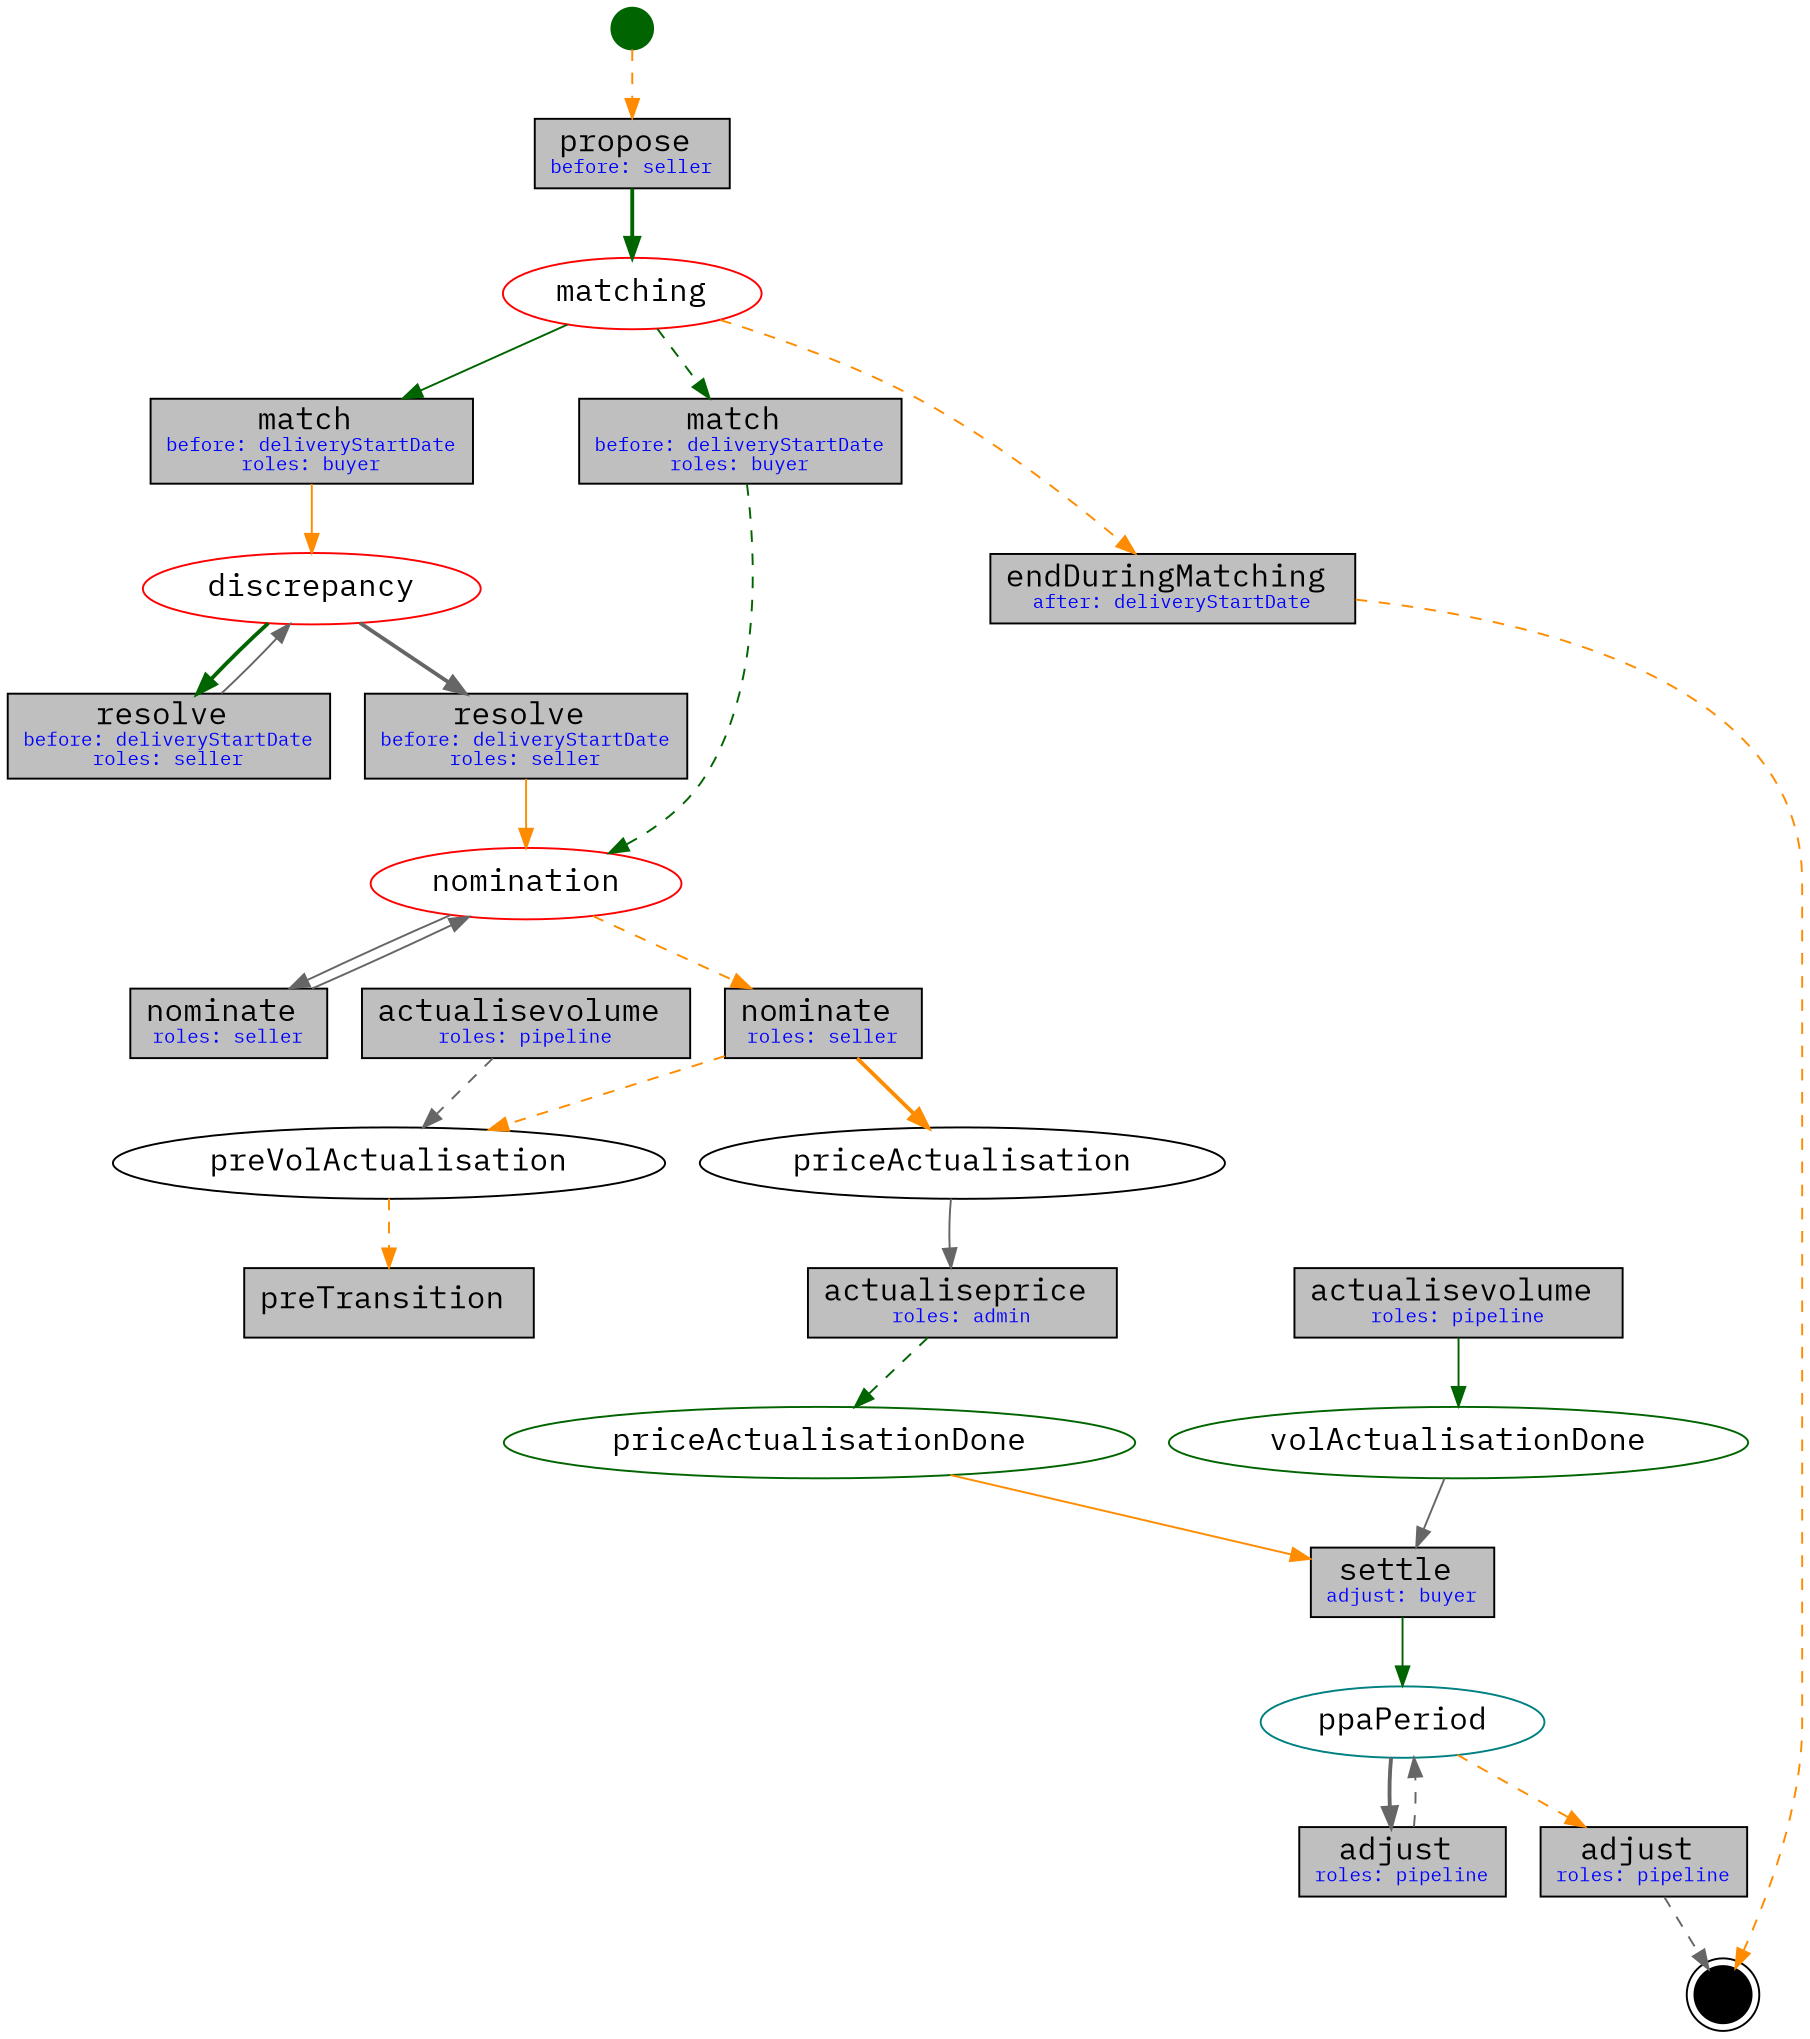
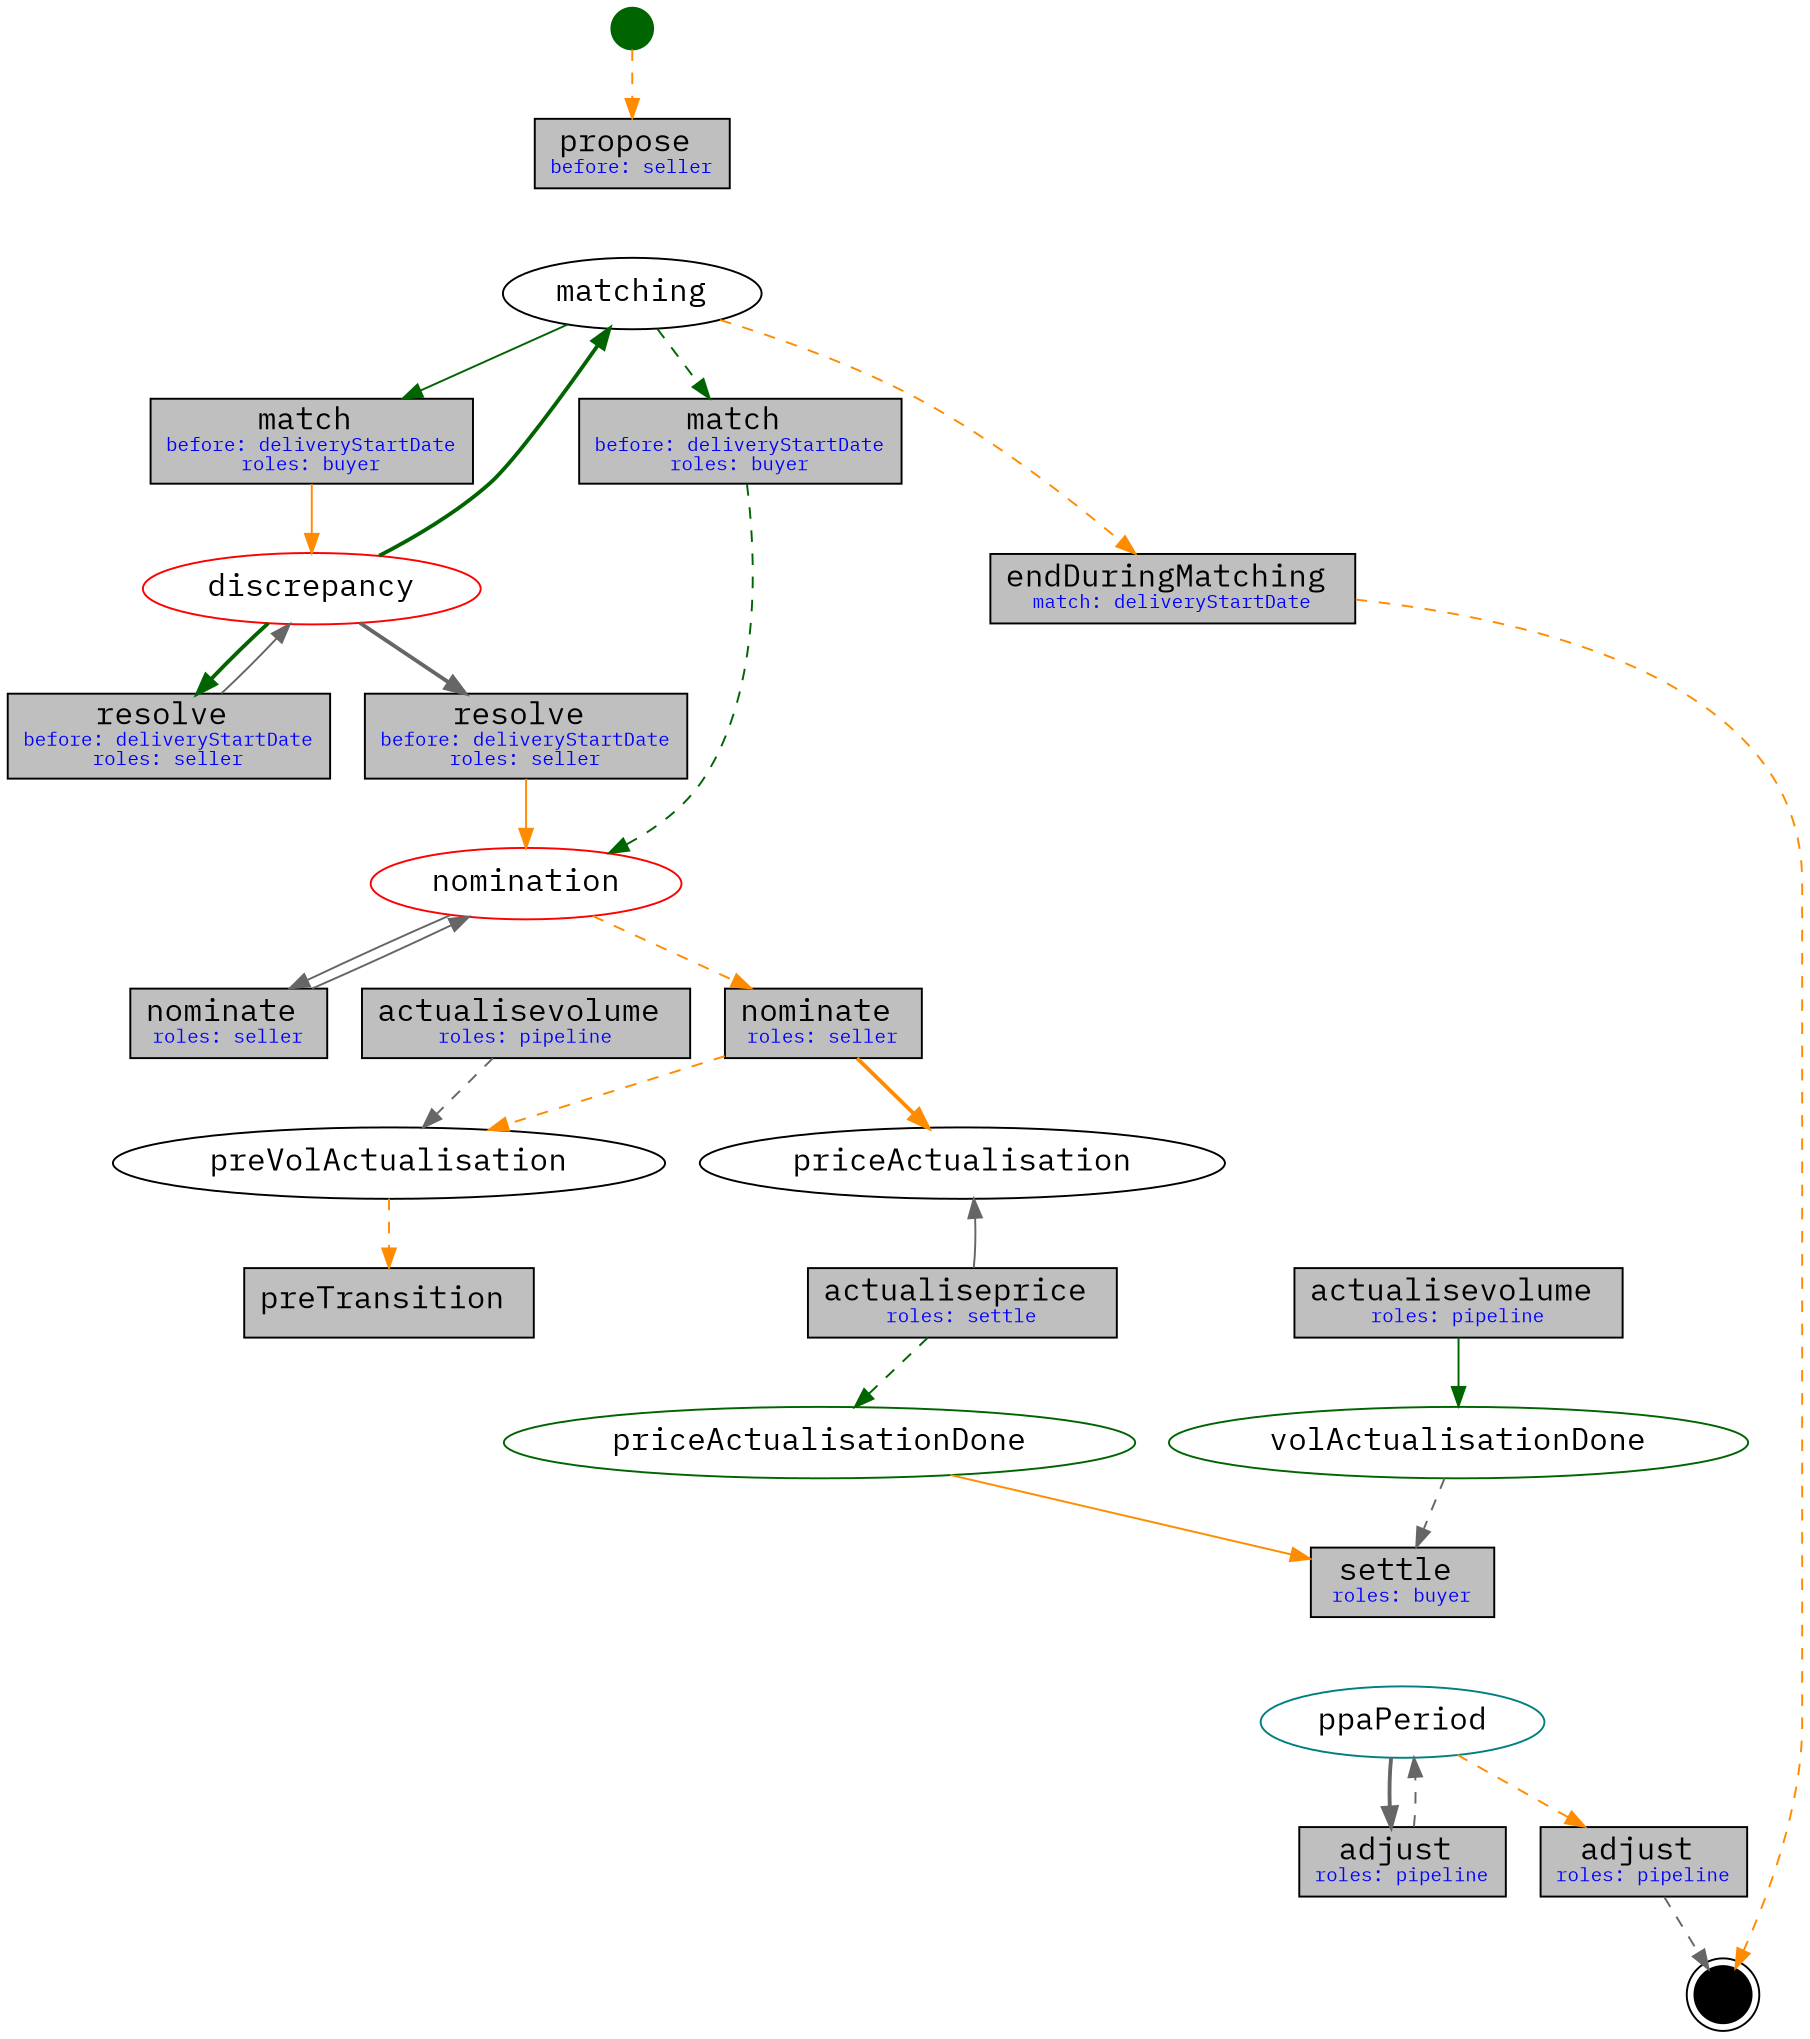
(632, 213) -> (505, 468)
(632, 294) -> (632, 294)
(1173, 602) -> (1173, 602)
(949, 1223) -> (975, 1243)
(962, 1316) -> (962, 1316)
(1434, 1503) -> (1434, 1503)
(1403, 1596) -> (1403, 1596)
(1403, 1642) -> none
